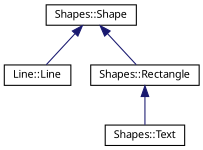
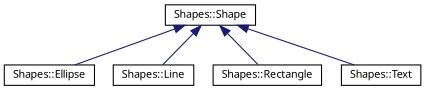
(38, 75) -> (154, 75)
none -> (49, 75)
(145, 111) -> (301, 47)
